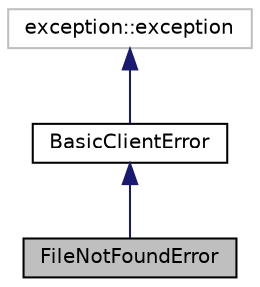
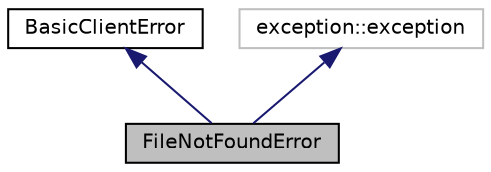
(130, 97) -> (289, 93)
